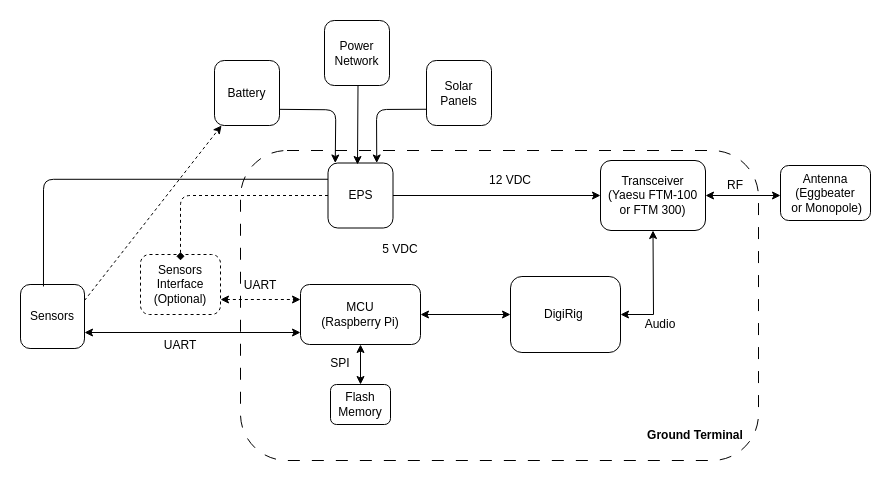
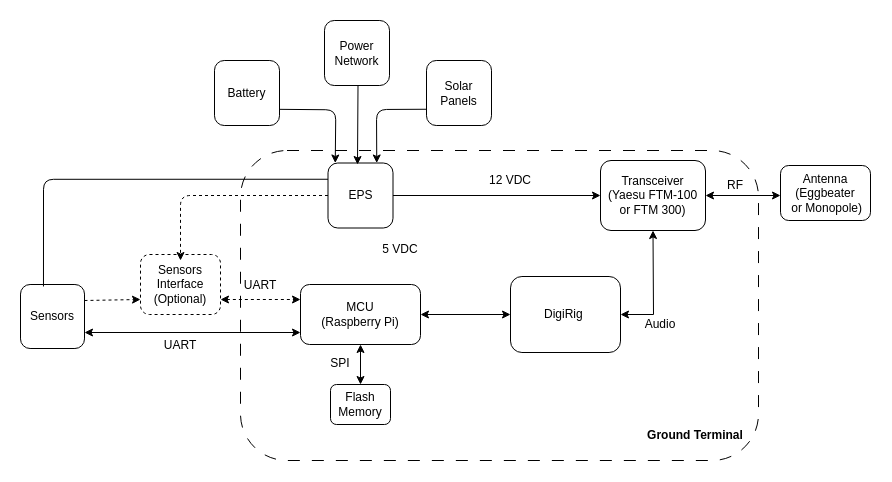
(151, 216) -> (109, 300)
(181, 252) -> (181, 252)
